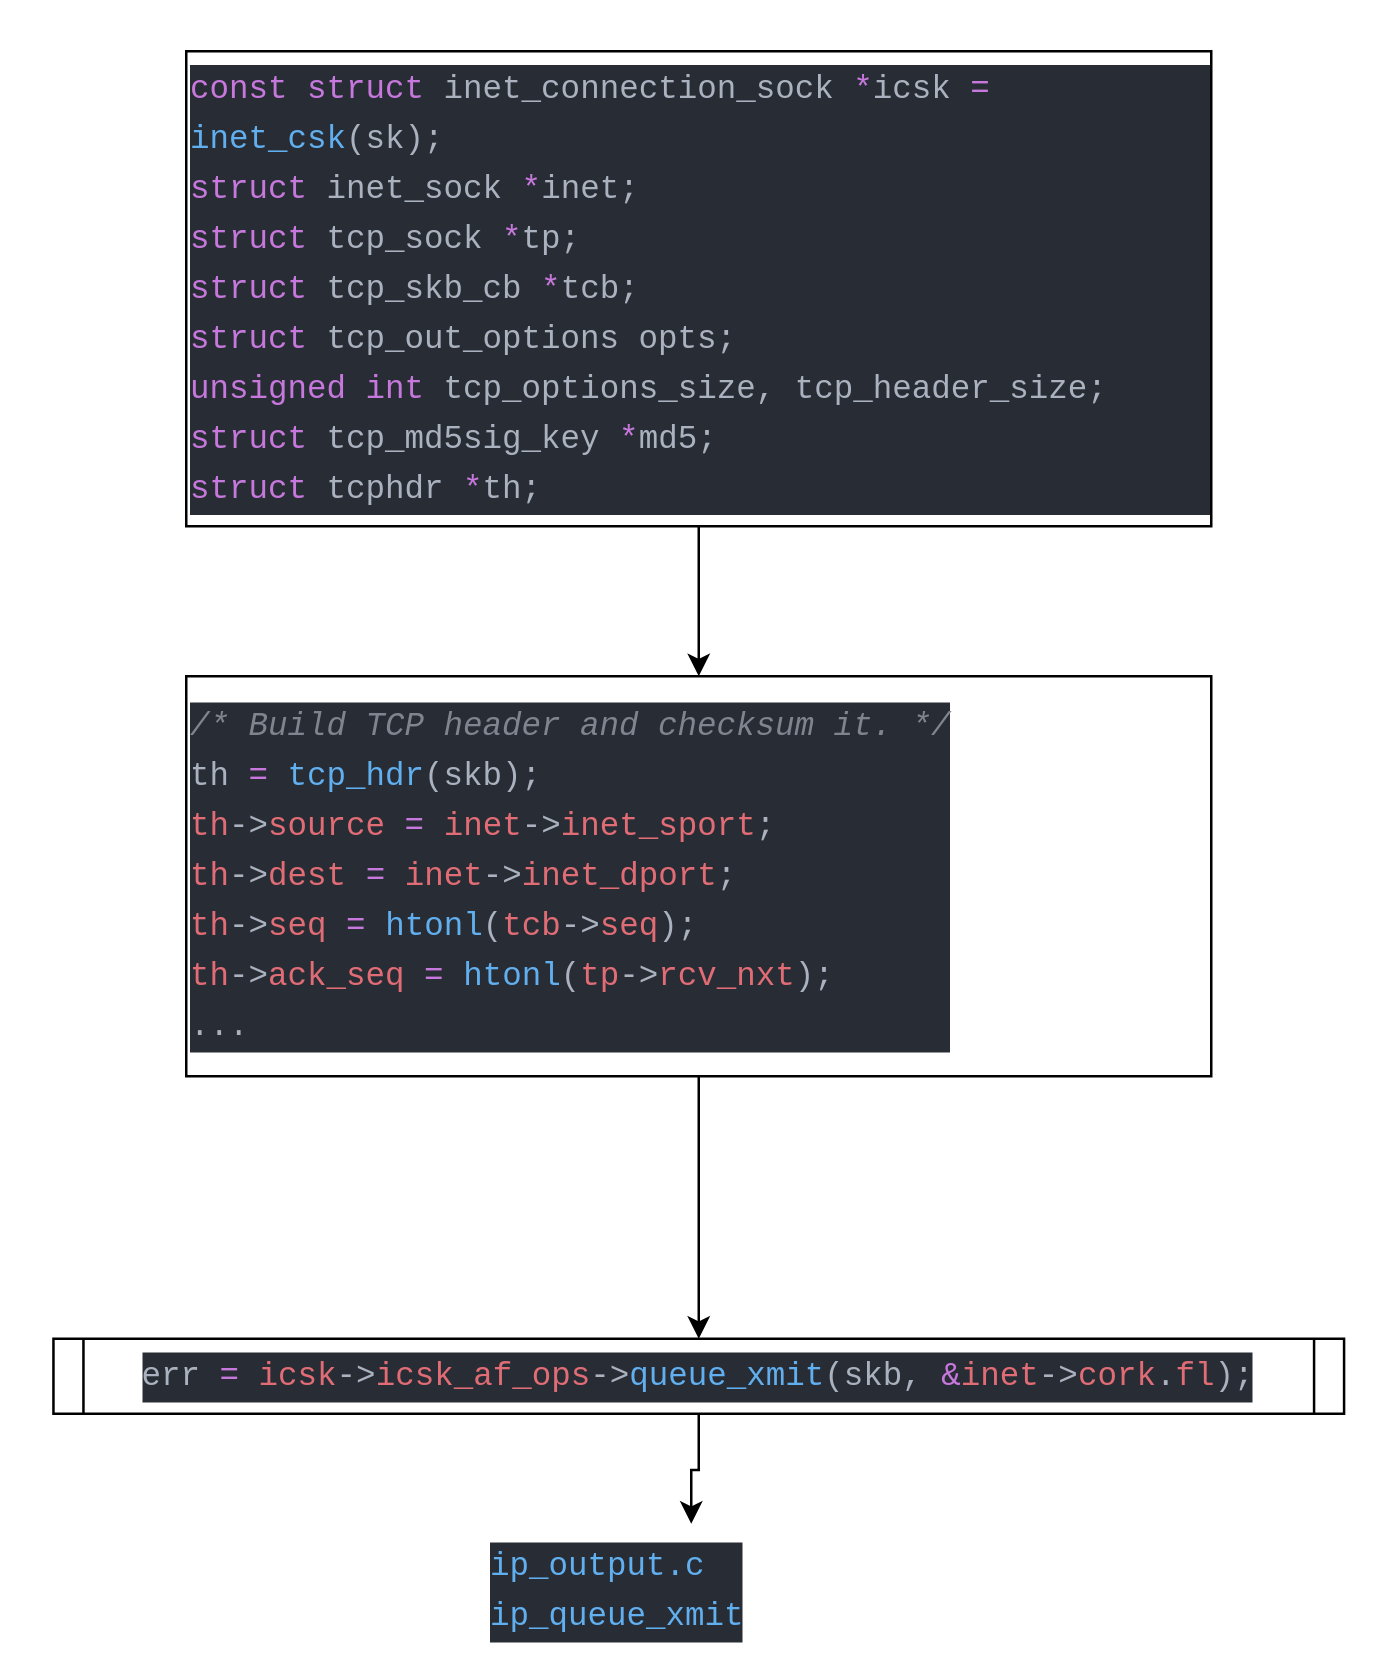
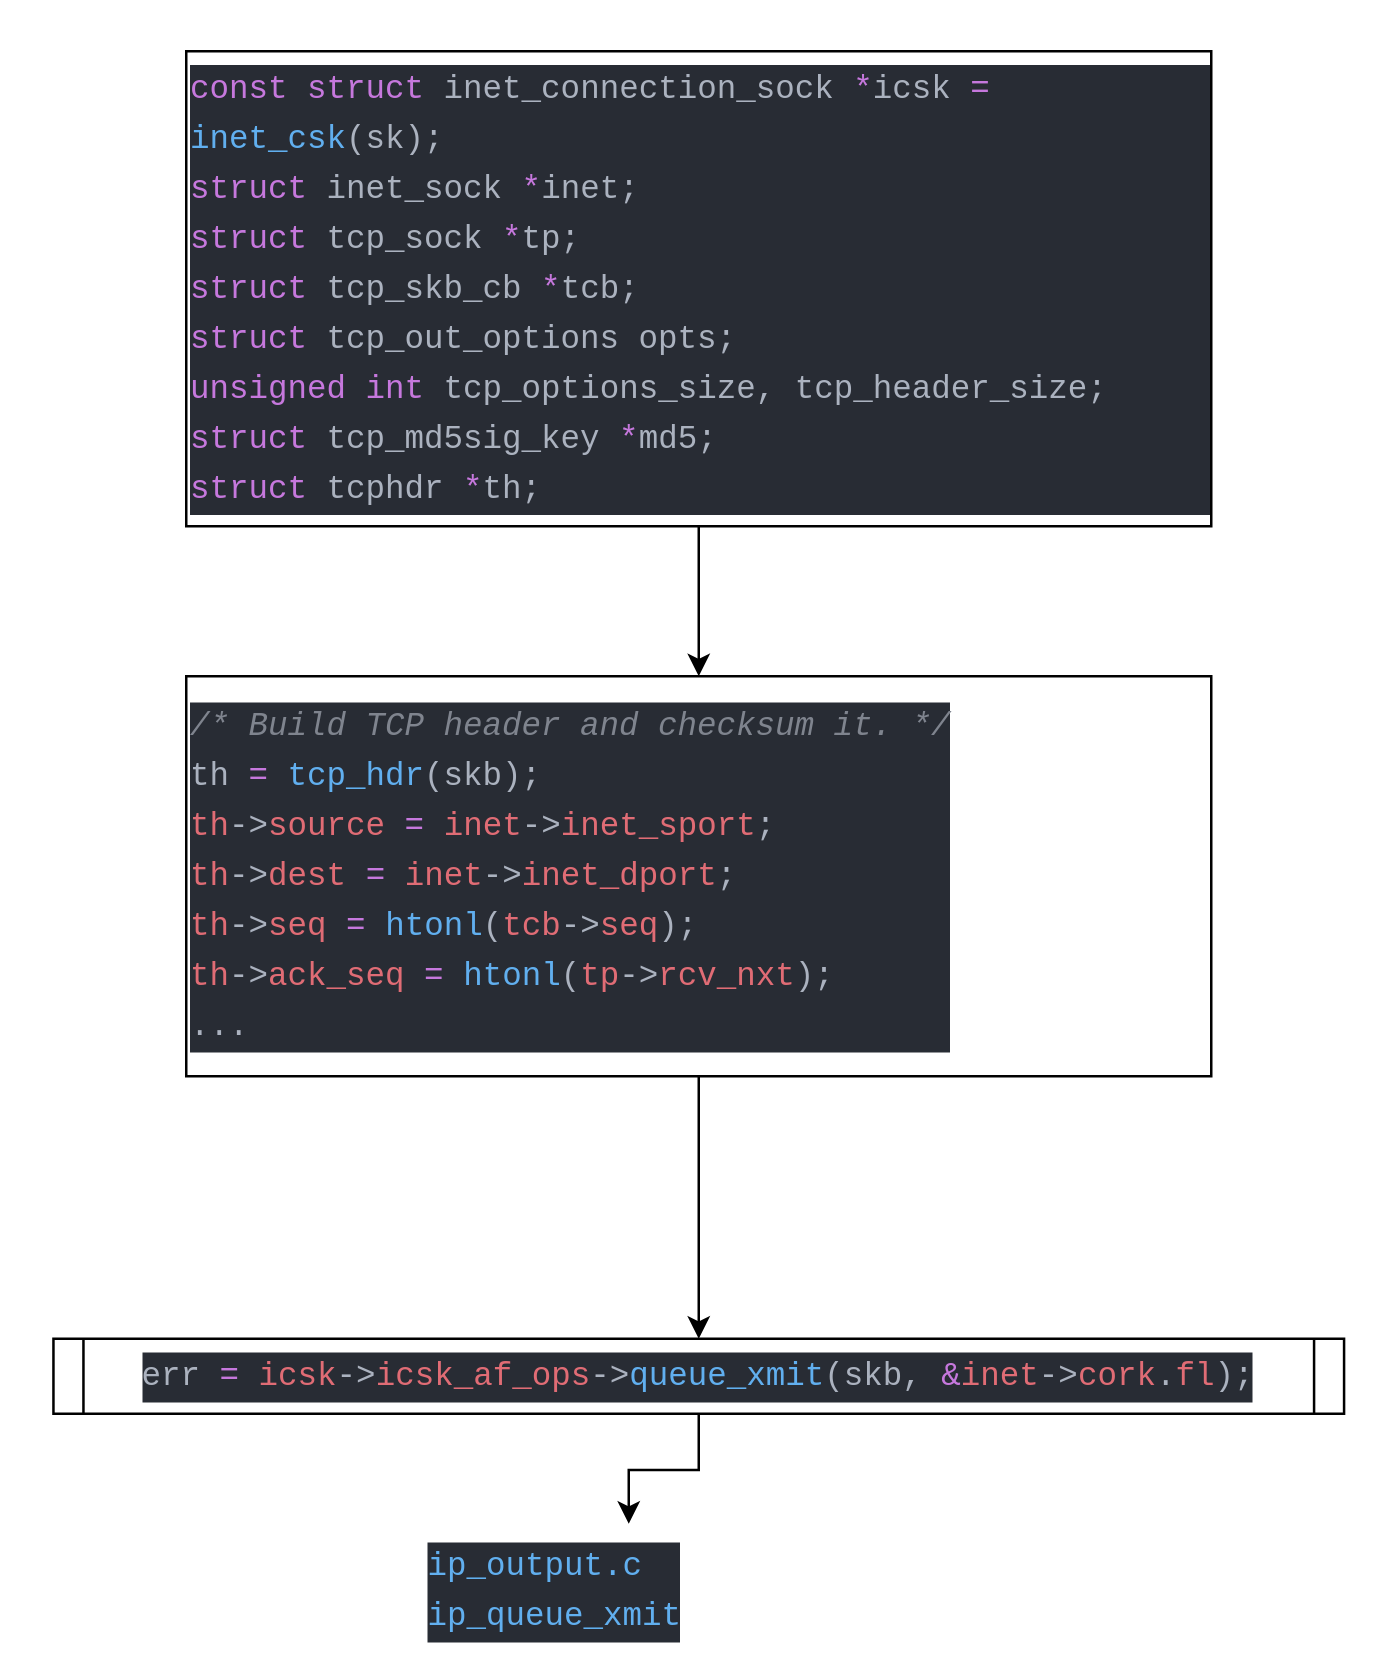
(736, 1576) -> (674, 1576)
